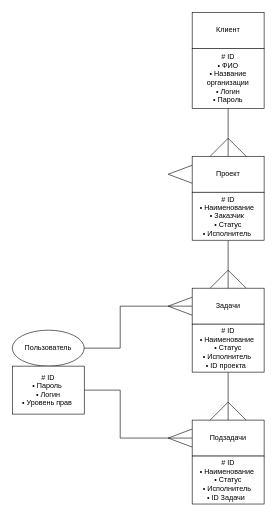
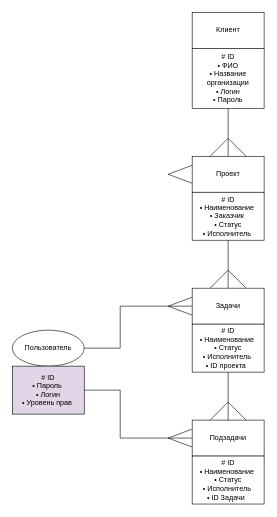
(48, 390) -> (48, 390)
